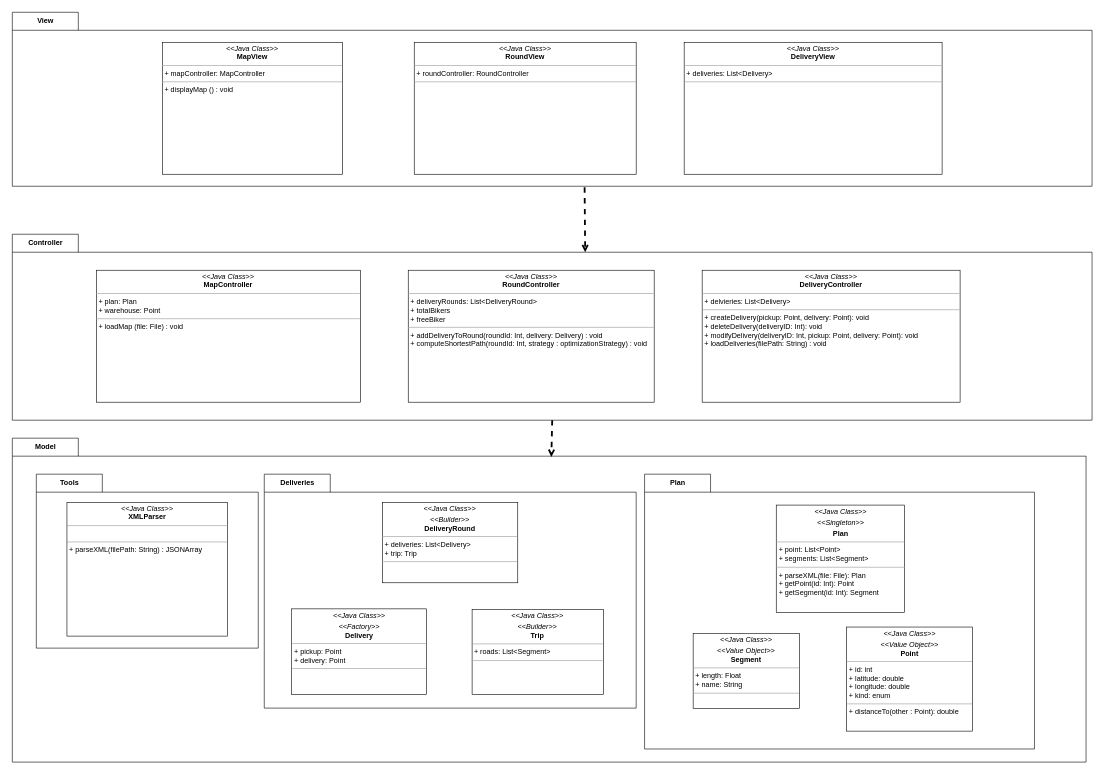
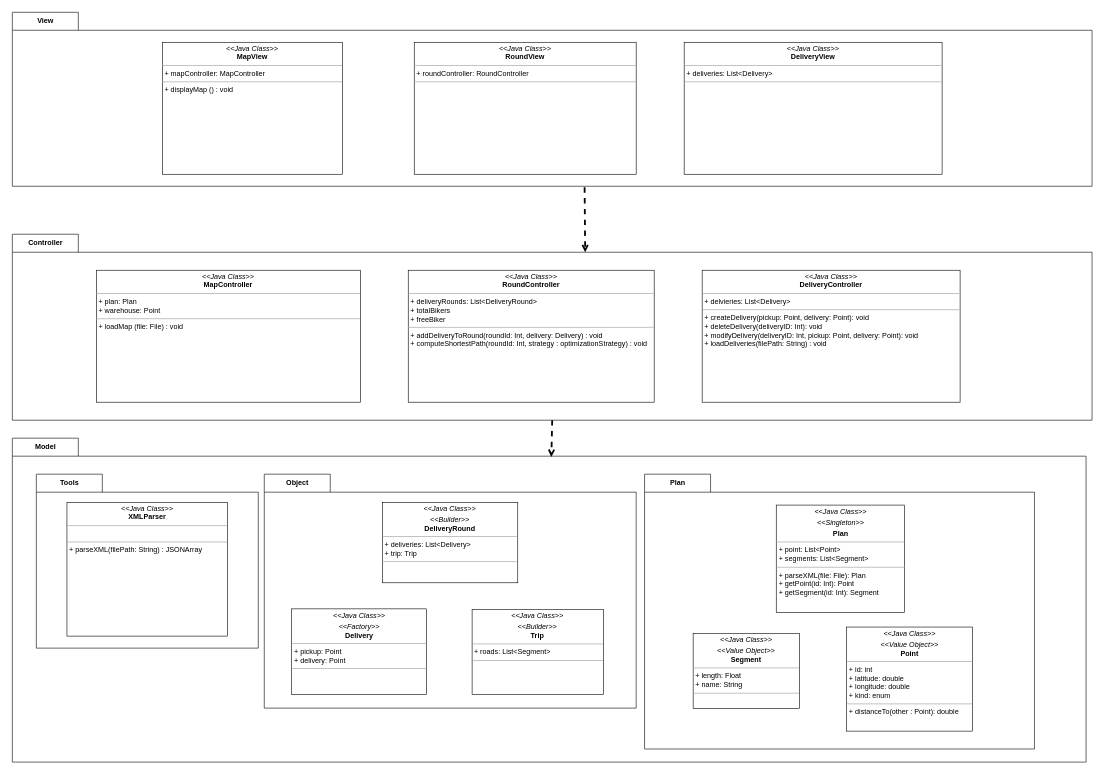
(298, 483) -> (298, 483)
